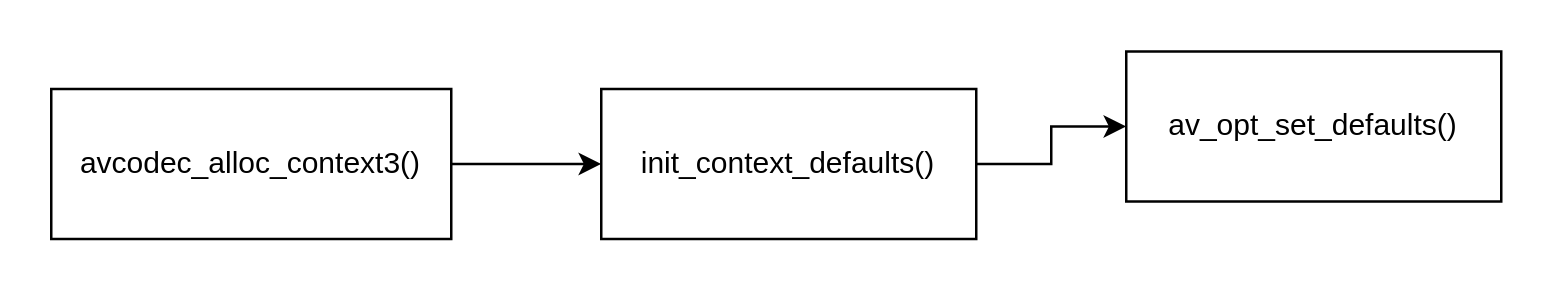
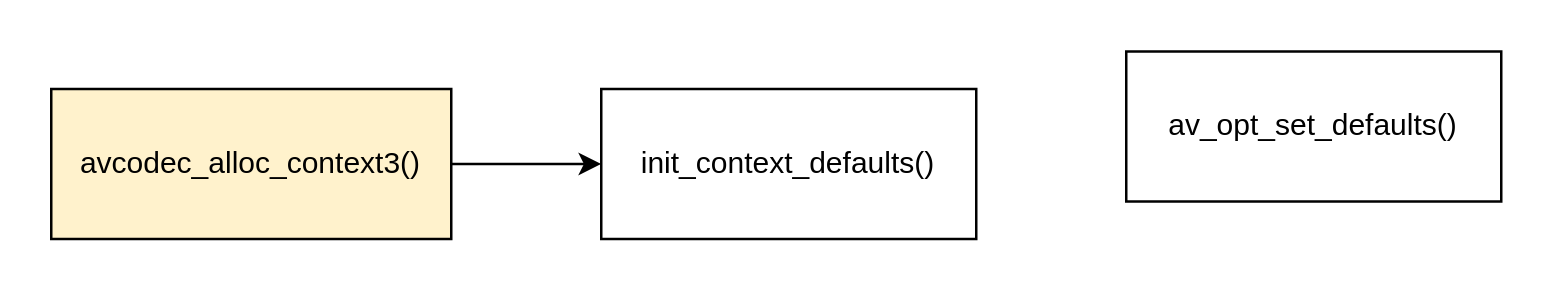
(1051, 154) -> none
(251, 164) -> (251, 164)
